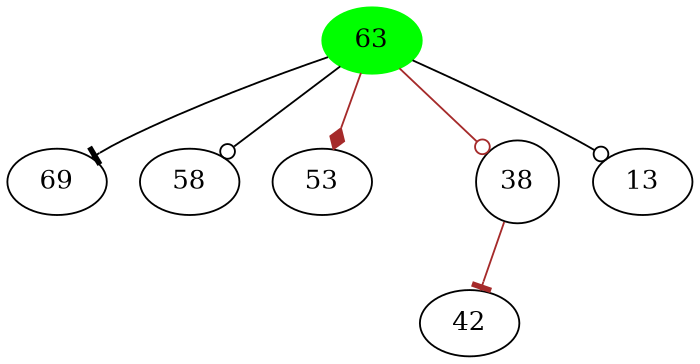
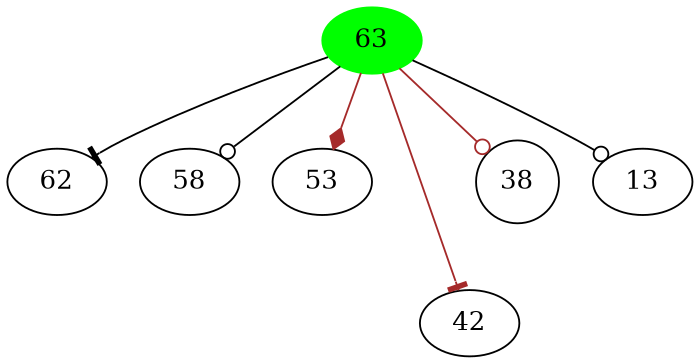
(57, 182) -> (57, 182)
(494, 252) -> (419, 177)
